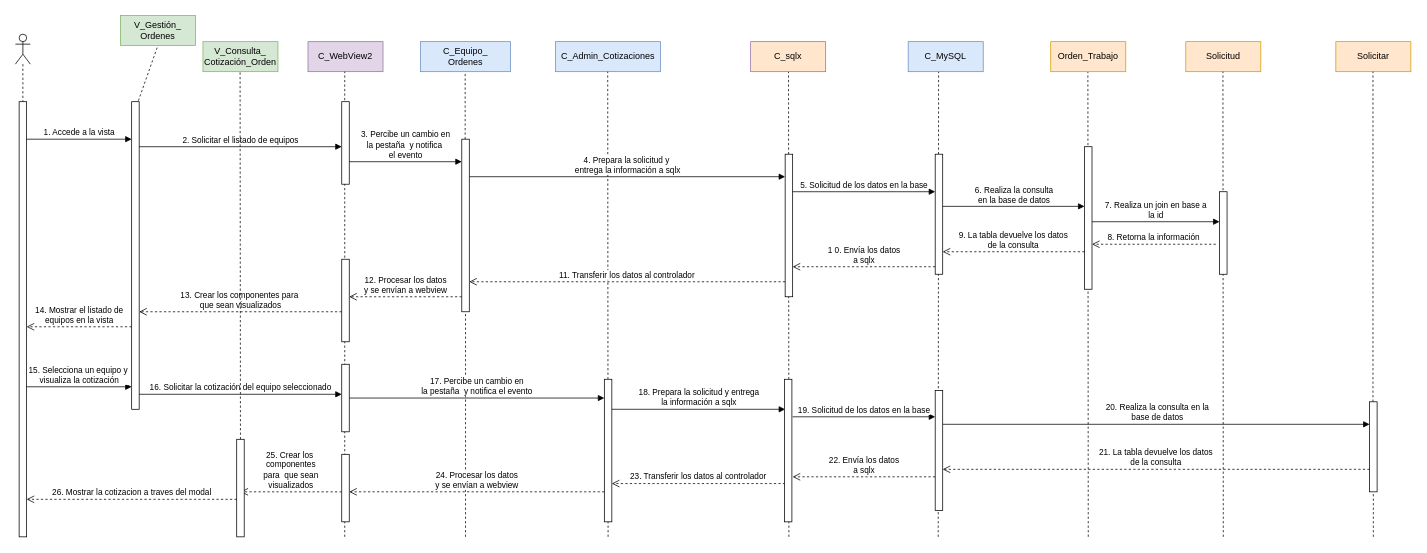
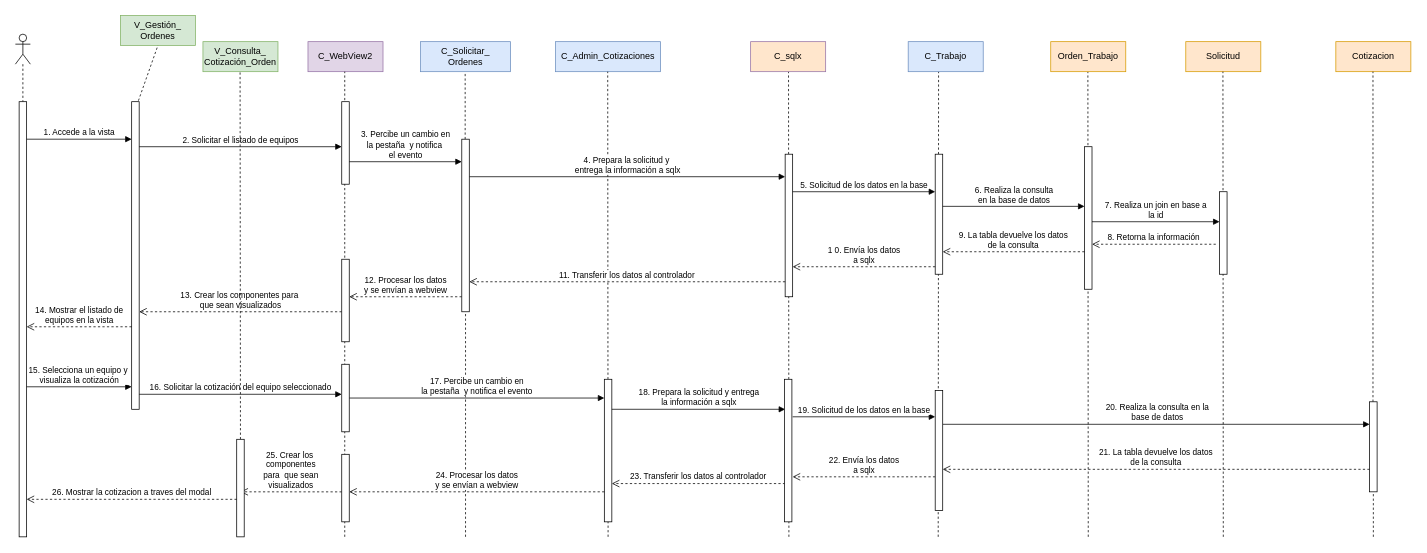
(465, 57) -> (465, 57)
(945, 57) -> (945, 57)
(1373, 57) -> (1373, 57)
